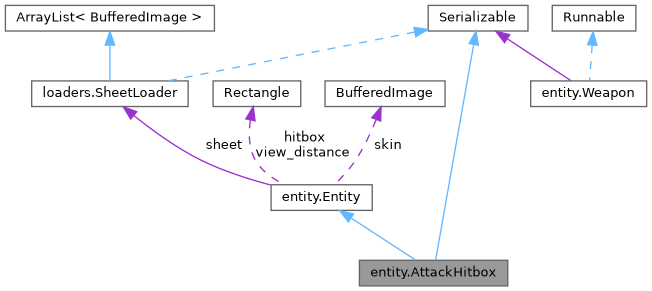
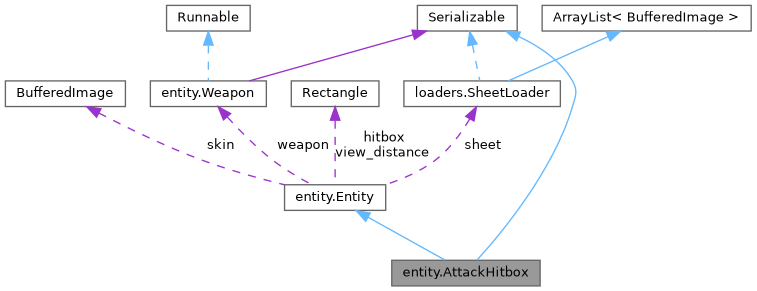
none -> (266, 155)
(198, 159) -> (435, 161)
